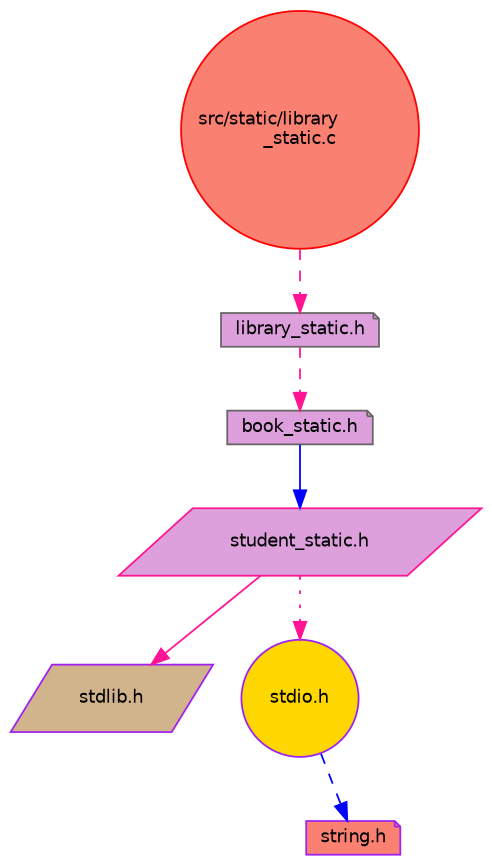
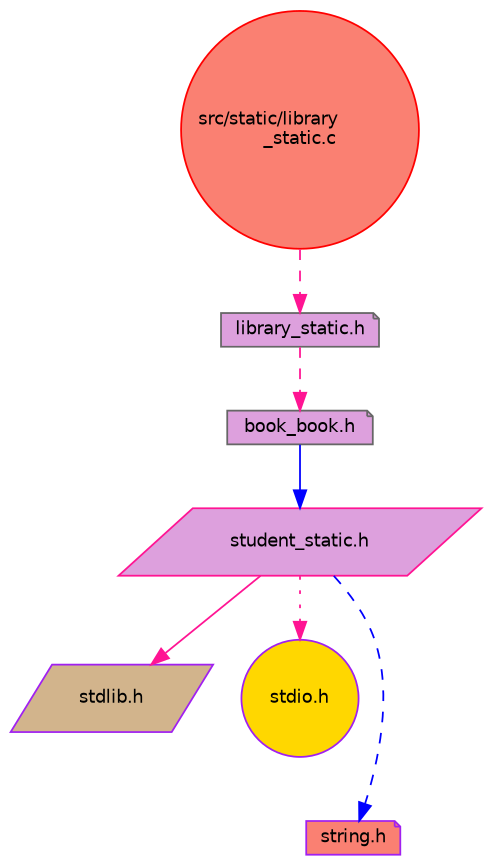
(300, 428) -> (300, 428)
(331, 779) -> (383, 684)
